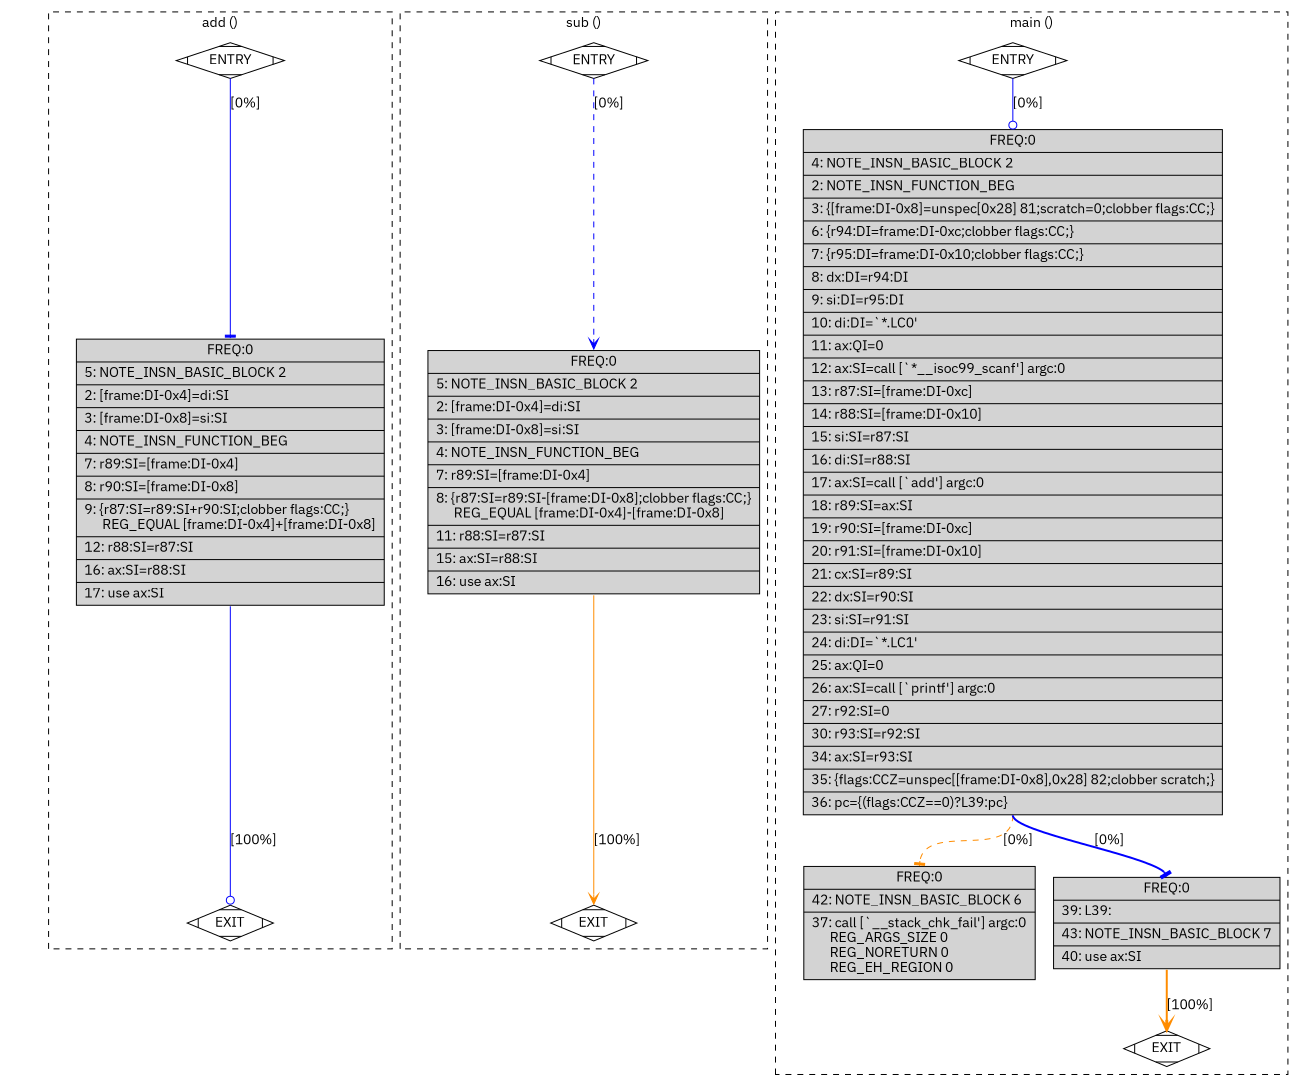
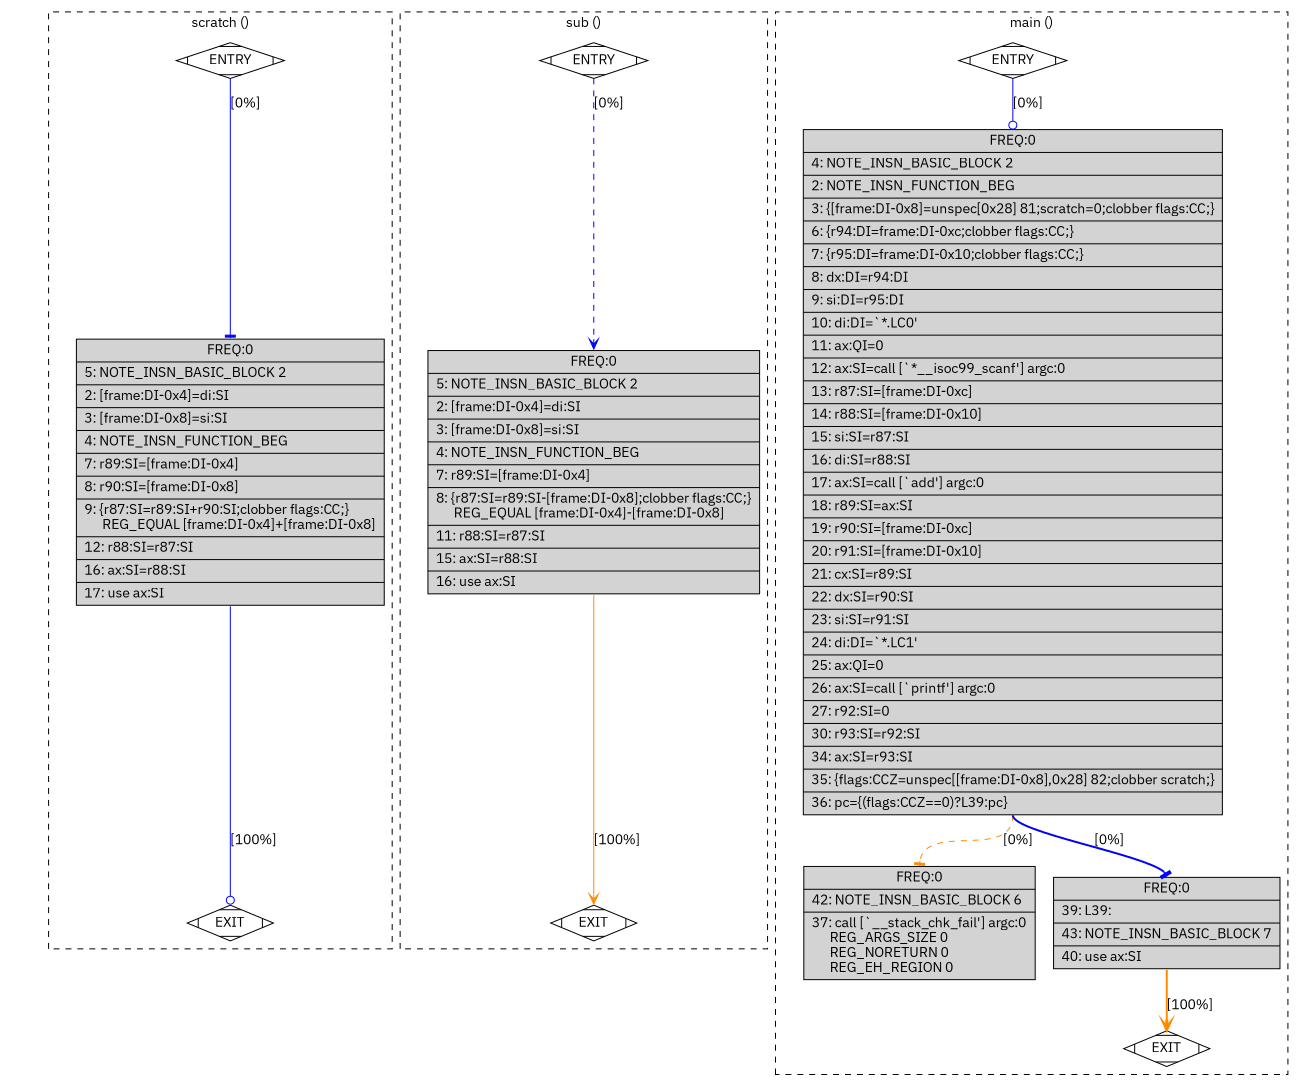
(220, 23) -> (220, 23)
